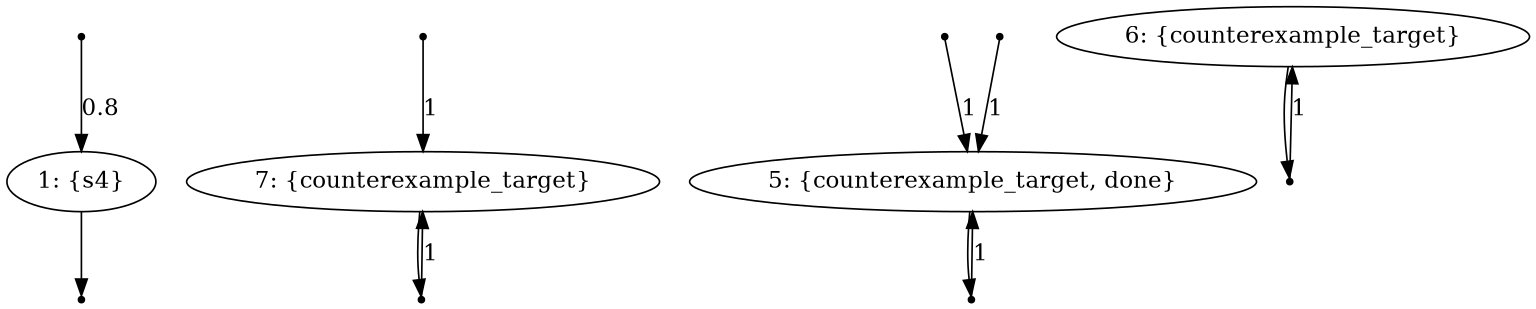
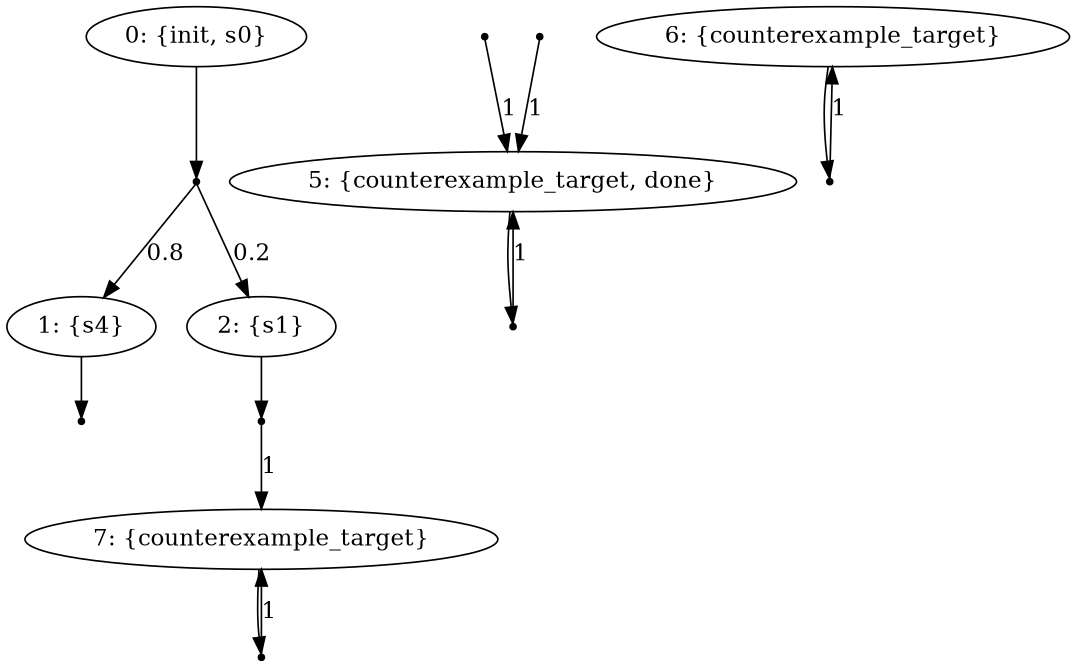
none -> (196, 37)
none -> (261, 327)
